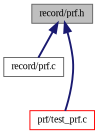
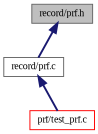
(73, 72) -> (50, 98)
